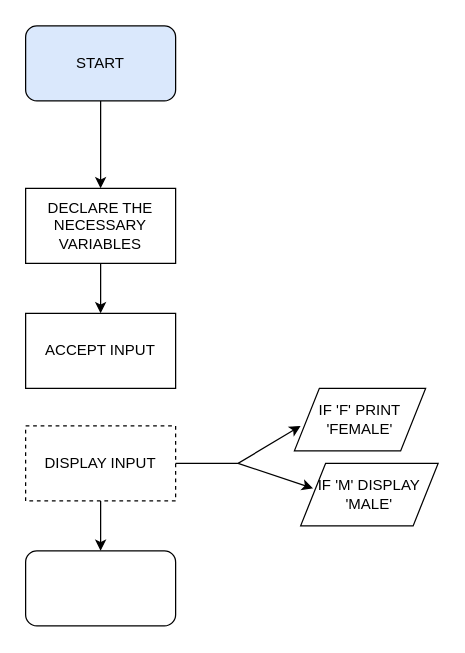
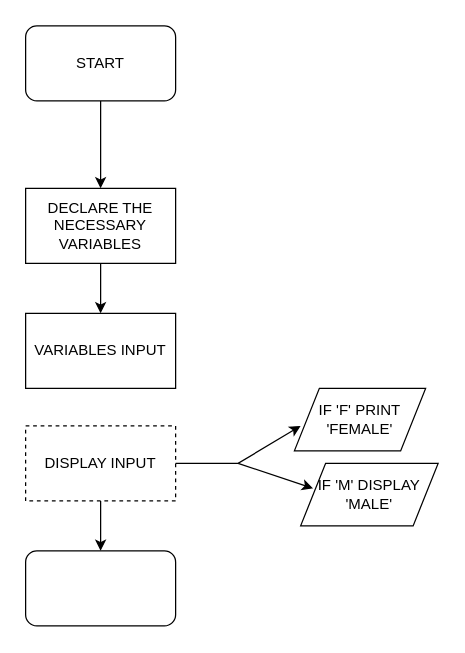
(101, 63) -> (101, 63)
(101, 351) -> (101, 351)
